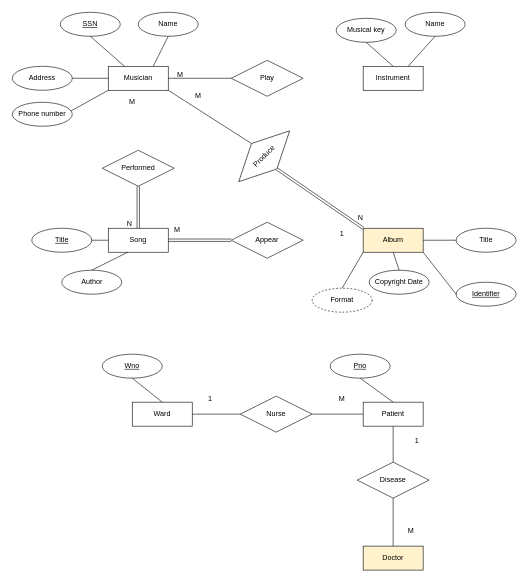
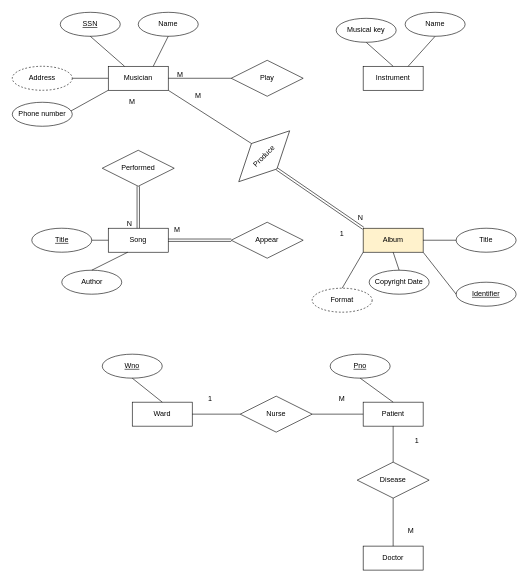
(42, 78) -> (42, 78)
(393, 558) -> (393, 558)
